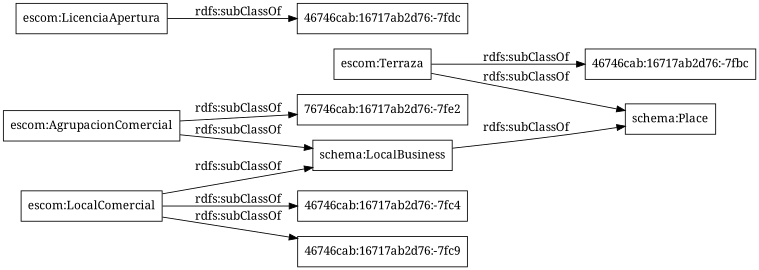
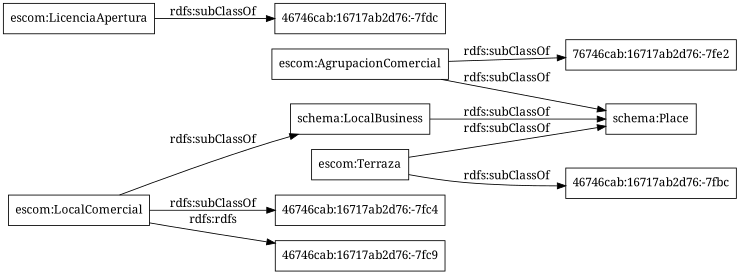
(242, 141) -> (519, 94)
(239, 217) -> (213, 220)
